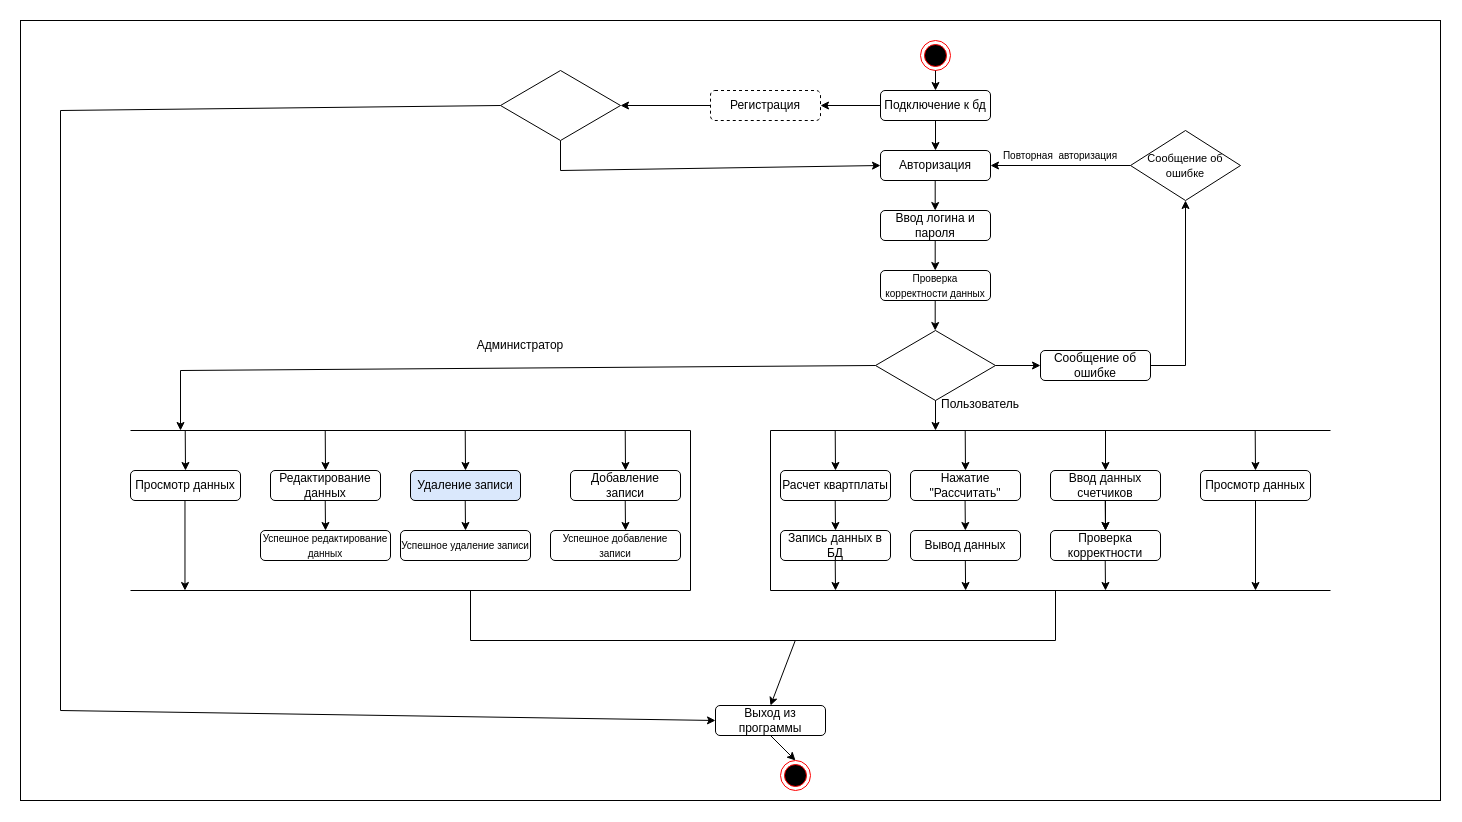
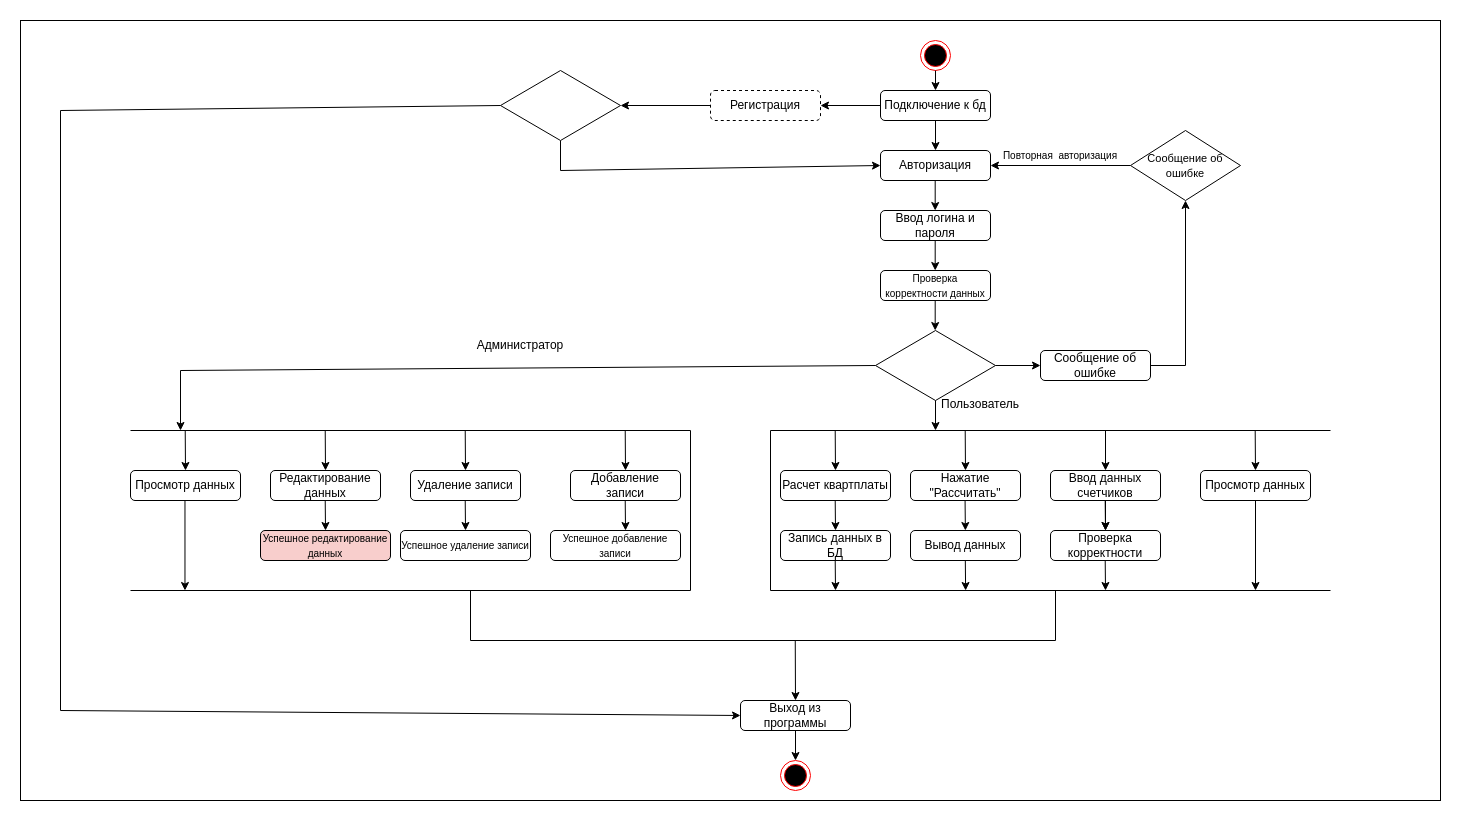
(466, 486) -> (466, 486)
(326, 546) -> (326, 546)
(771, 721) -> (796, 716)
